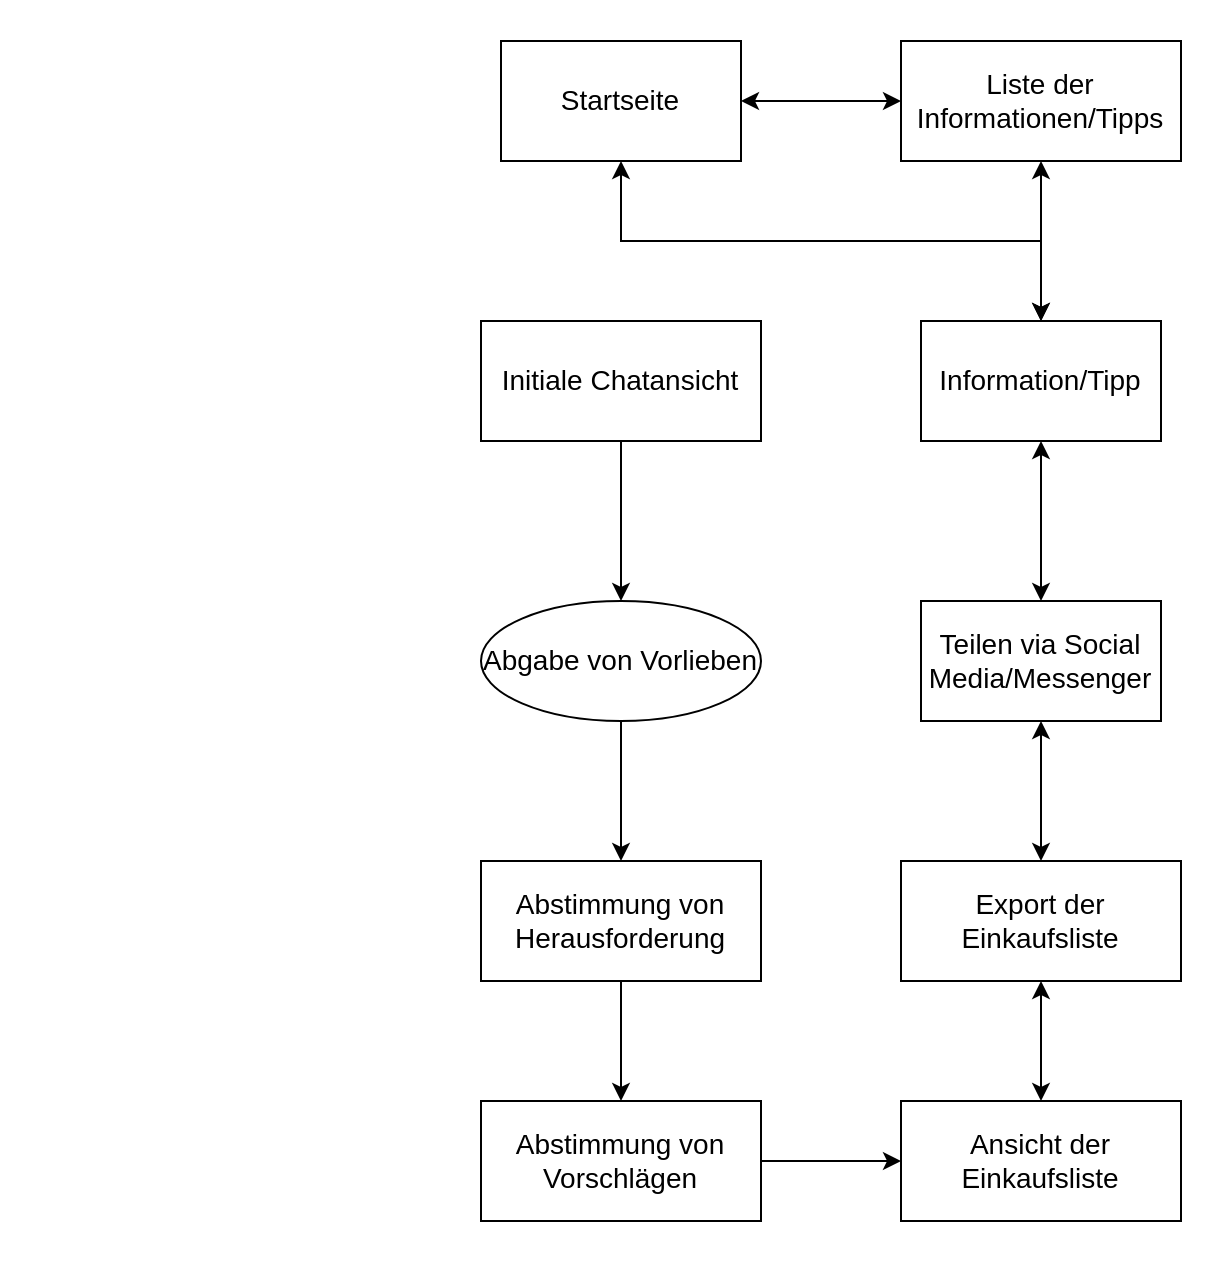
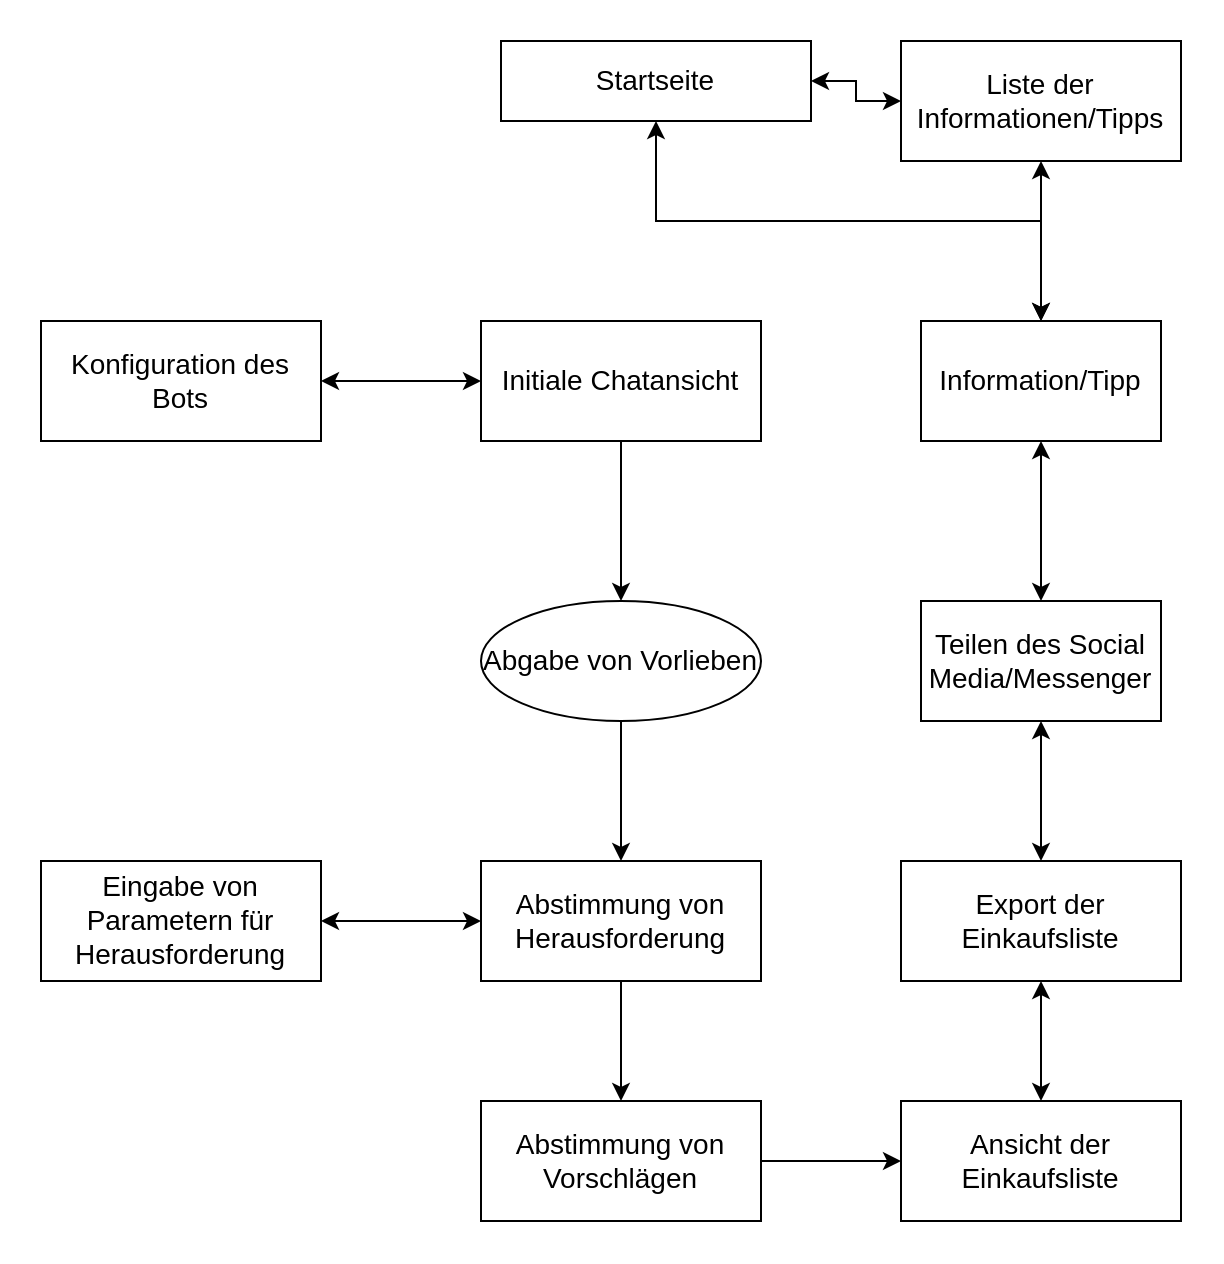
(621, 101) -> (656, 81)
none -> (181, 381)
none -> (401, 381)
(1041, 661) -> (1041, 661)
none -> (181, 921)
none -> (401, 921)
